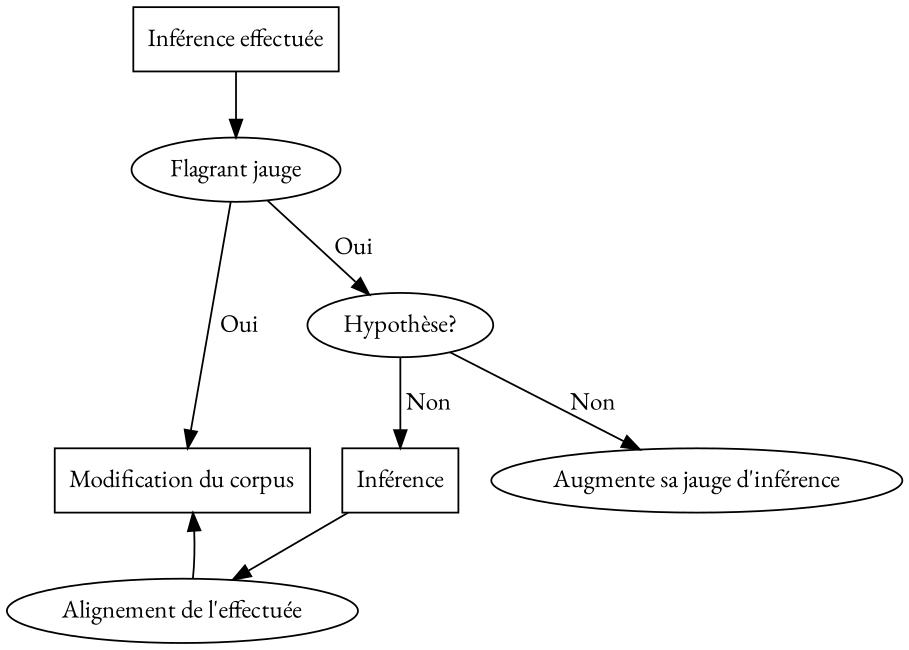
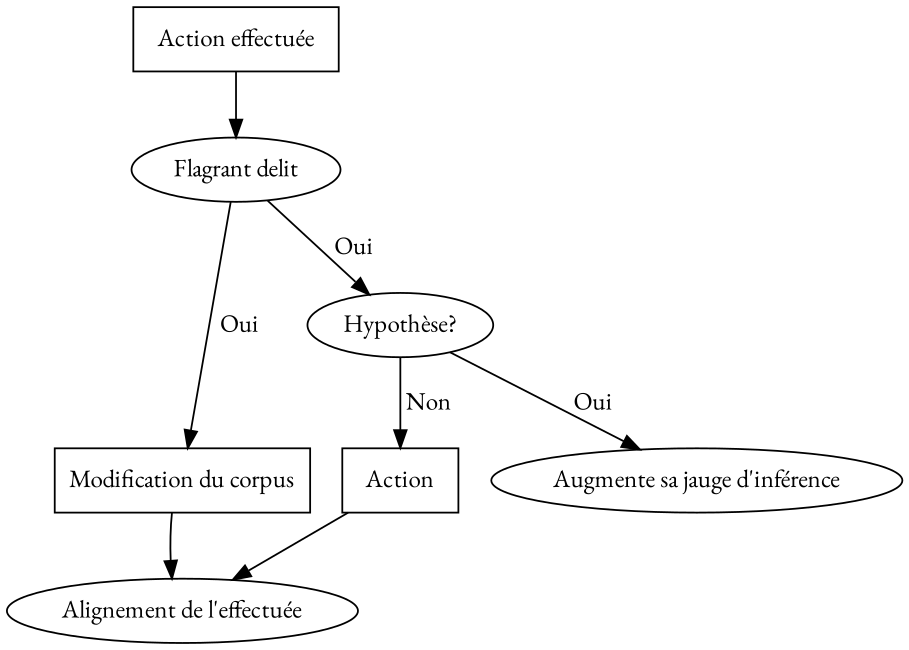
(236, 39) -> (236, 39)
(236, 170) -> (236, 170)
(591, 403) -> (591, 403)
(400, 480) -> (400, 480)
(194, 555) -> (170, 537)
